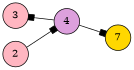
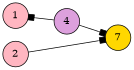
(16, 16) -> (16, 16)
(38, 40) -> (63, 46)
